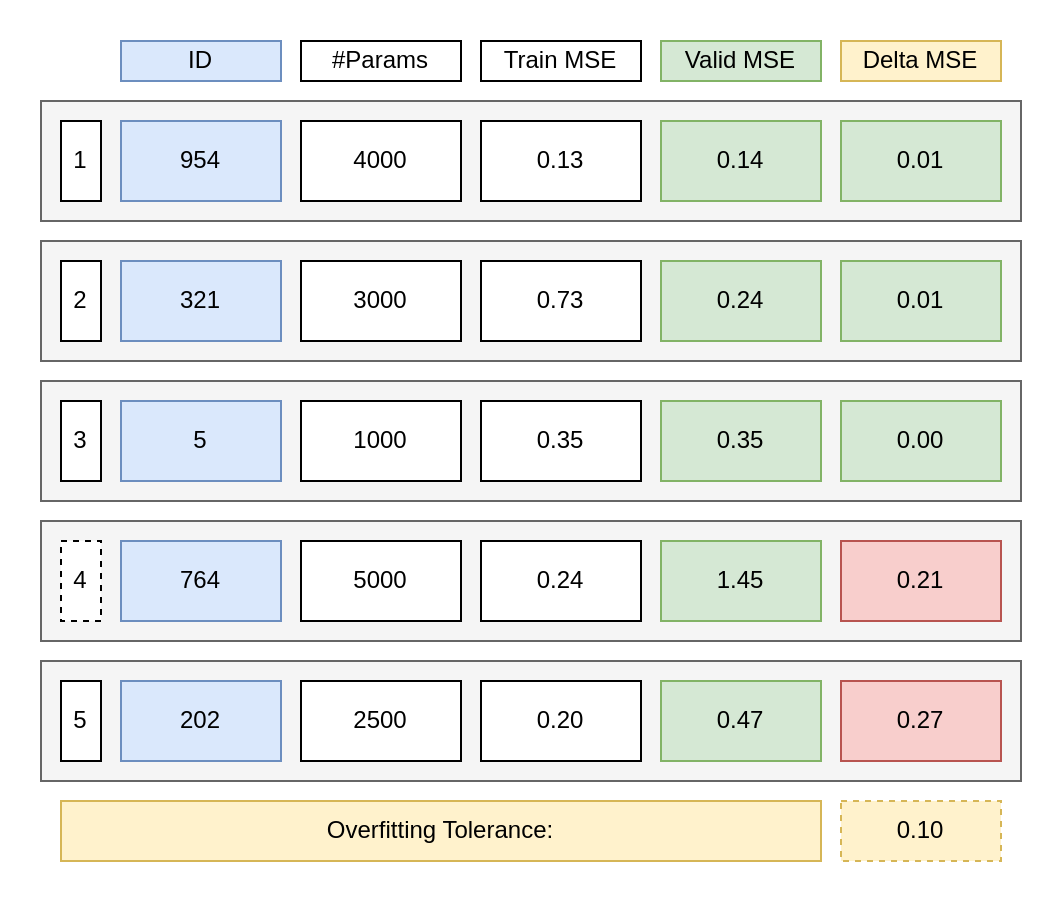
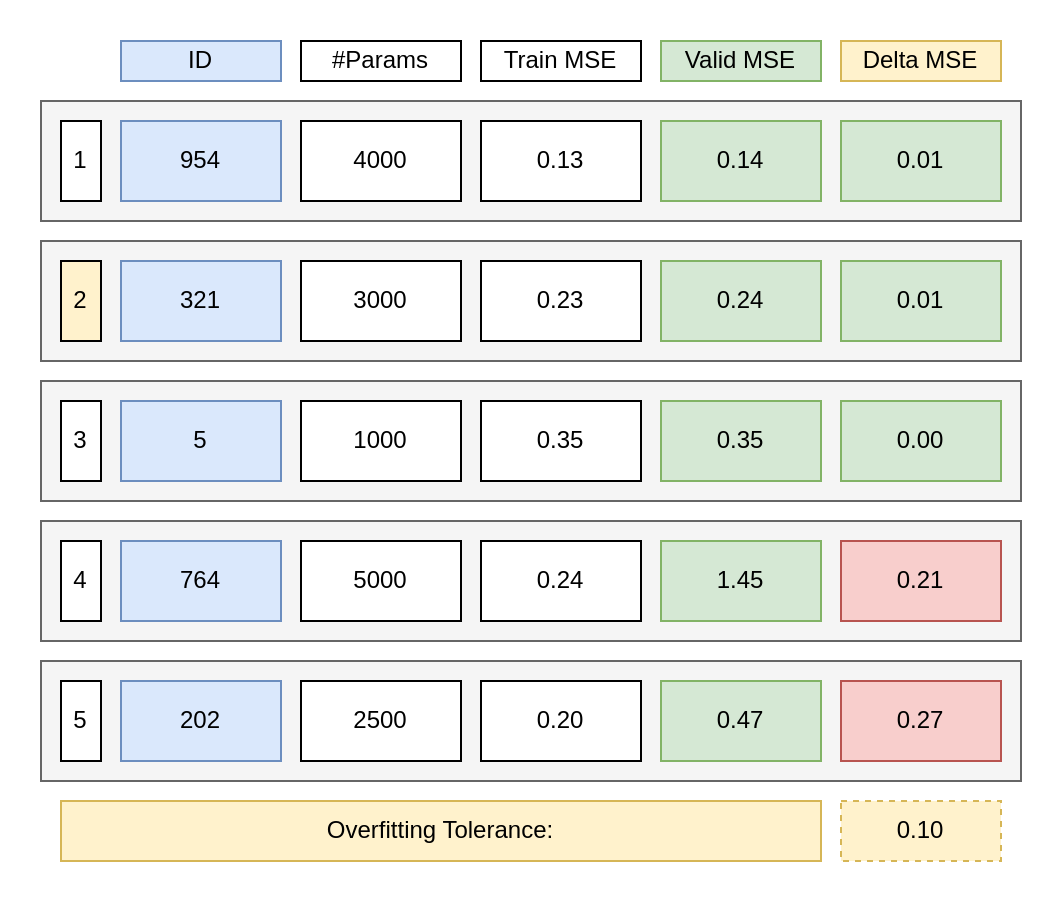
(81, 301) -> (81, 301)
(561, 301) -> (561, 301)
(81, 581) -> (81, 581)
